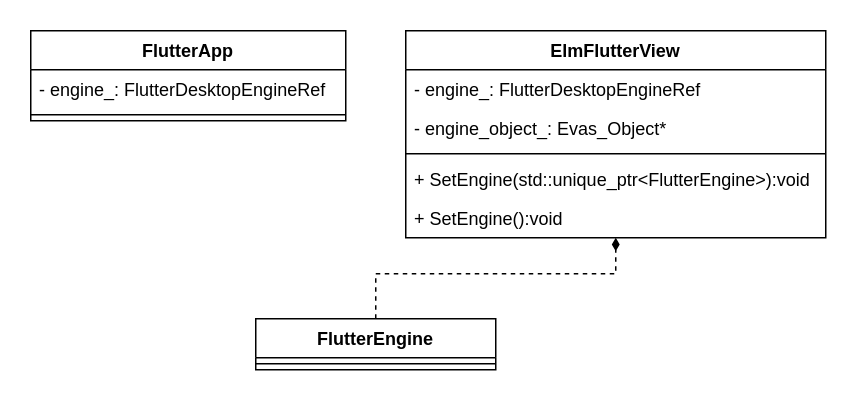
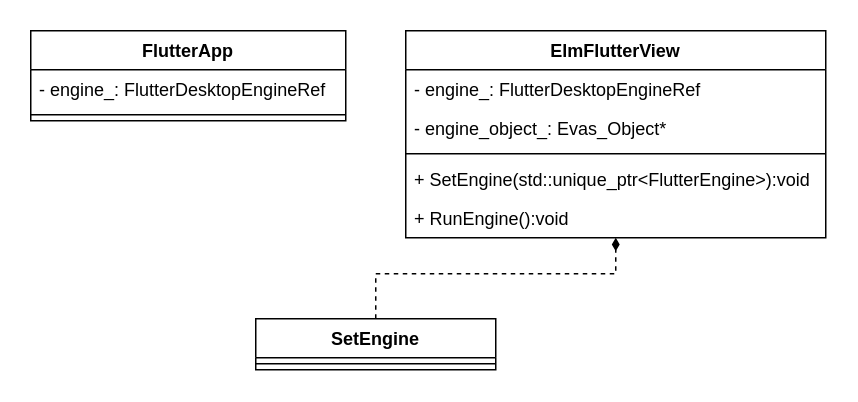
(495, 219) -> (495, 219)
(375, 339) -> (375, 339)
